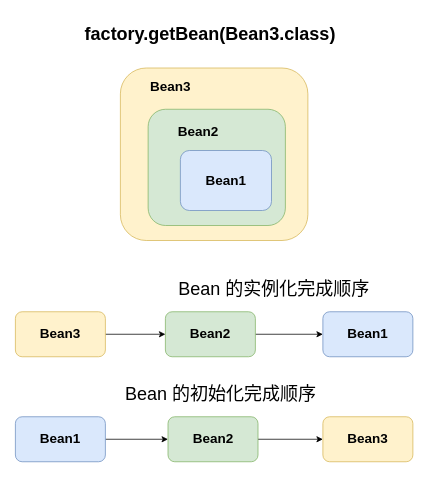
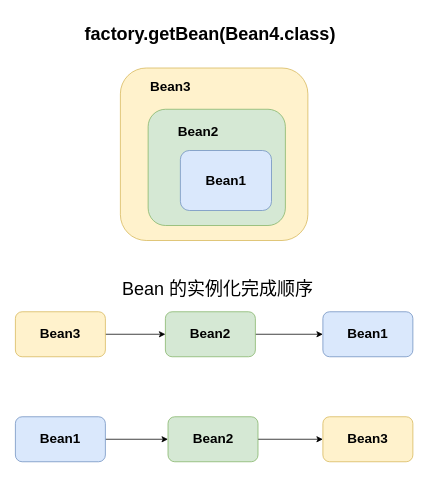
(210, 34) -> (210, 34)
(274, 289) -> (218, 289)
(221, 394) -> none
